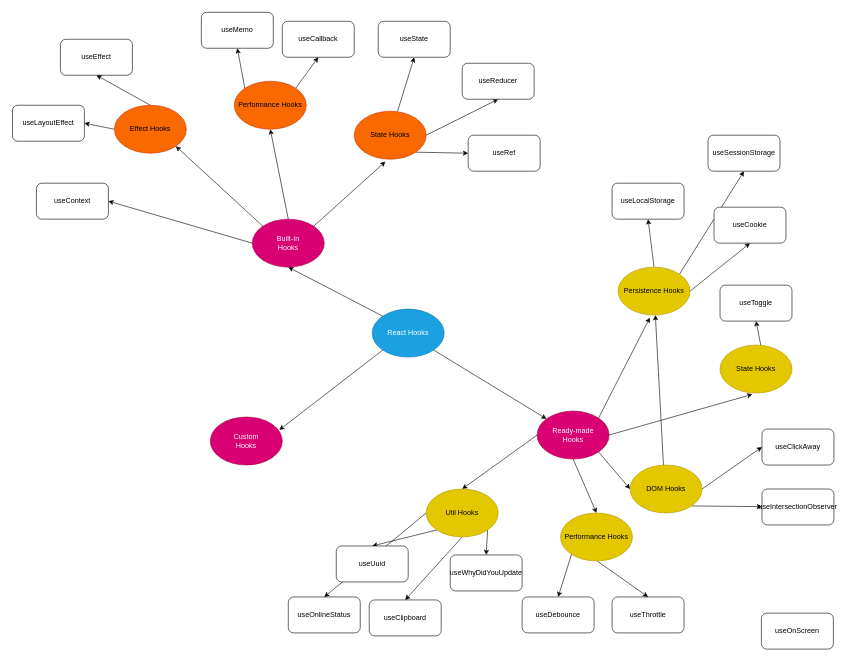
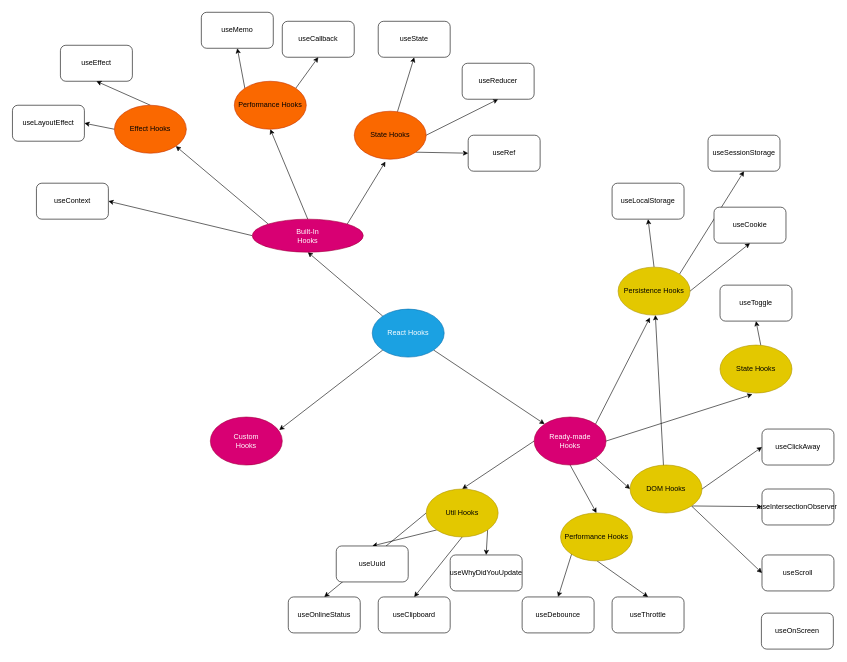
(96, 57) -> (96, 63)
(288, 243) -> (308, 236)
(573, 435) -> (570, 441)
none -> (720, 533)
none -> (798, 573)
(405, 618) -> (414, 615)
